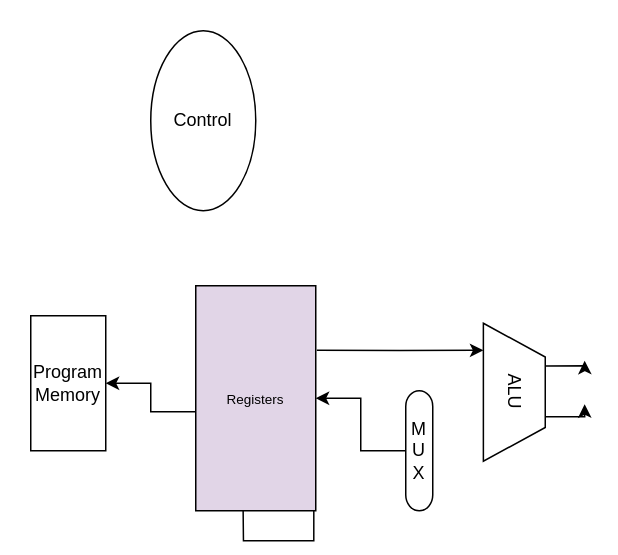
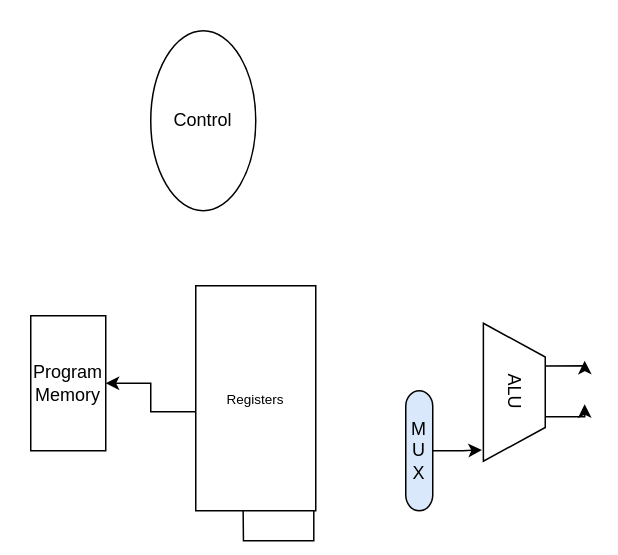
(396, 350) -> none
(256, 398) -> (256, 398)
(361, 430) -> (452, 451)
(419, 451) -> (419, 451)
